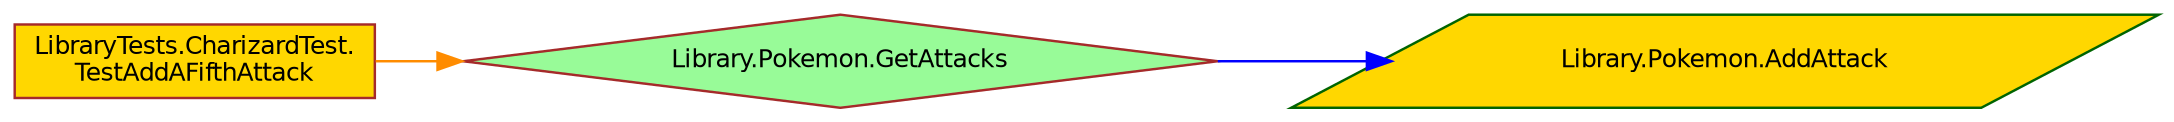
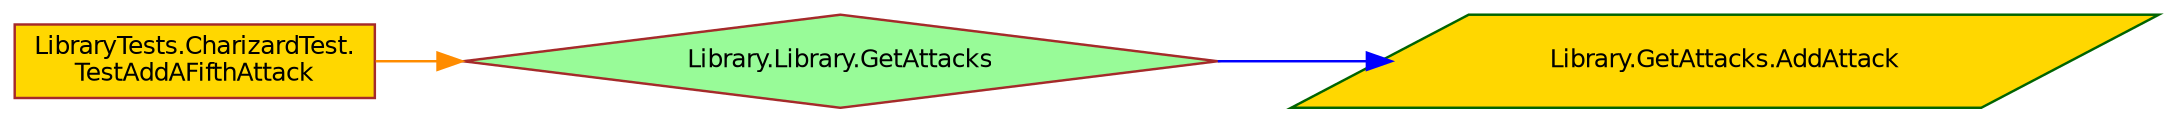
(840, 61) -> (840, 61)
(1725, 61) -> (1725, 61)
